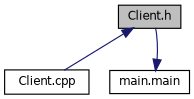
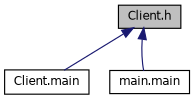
(157, 44) -> (142, 55)
(47, 82) -> (47, 82)
